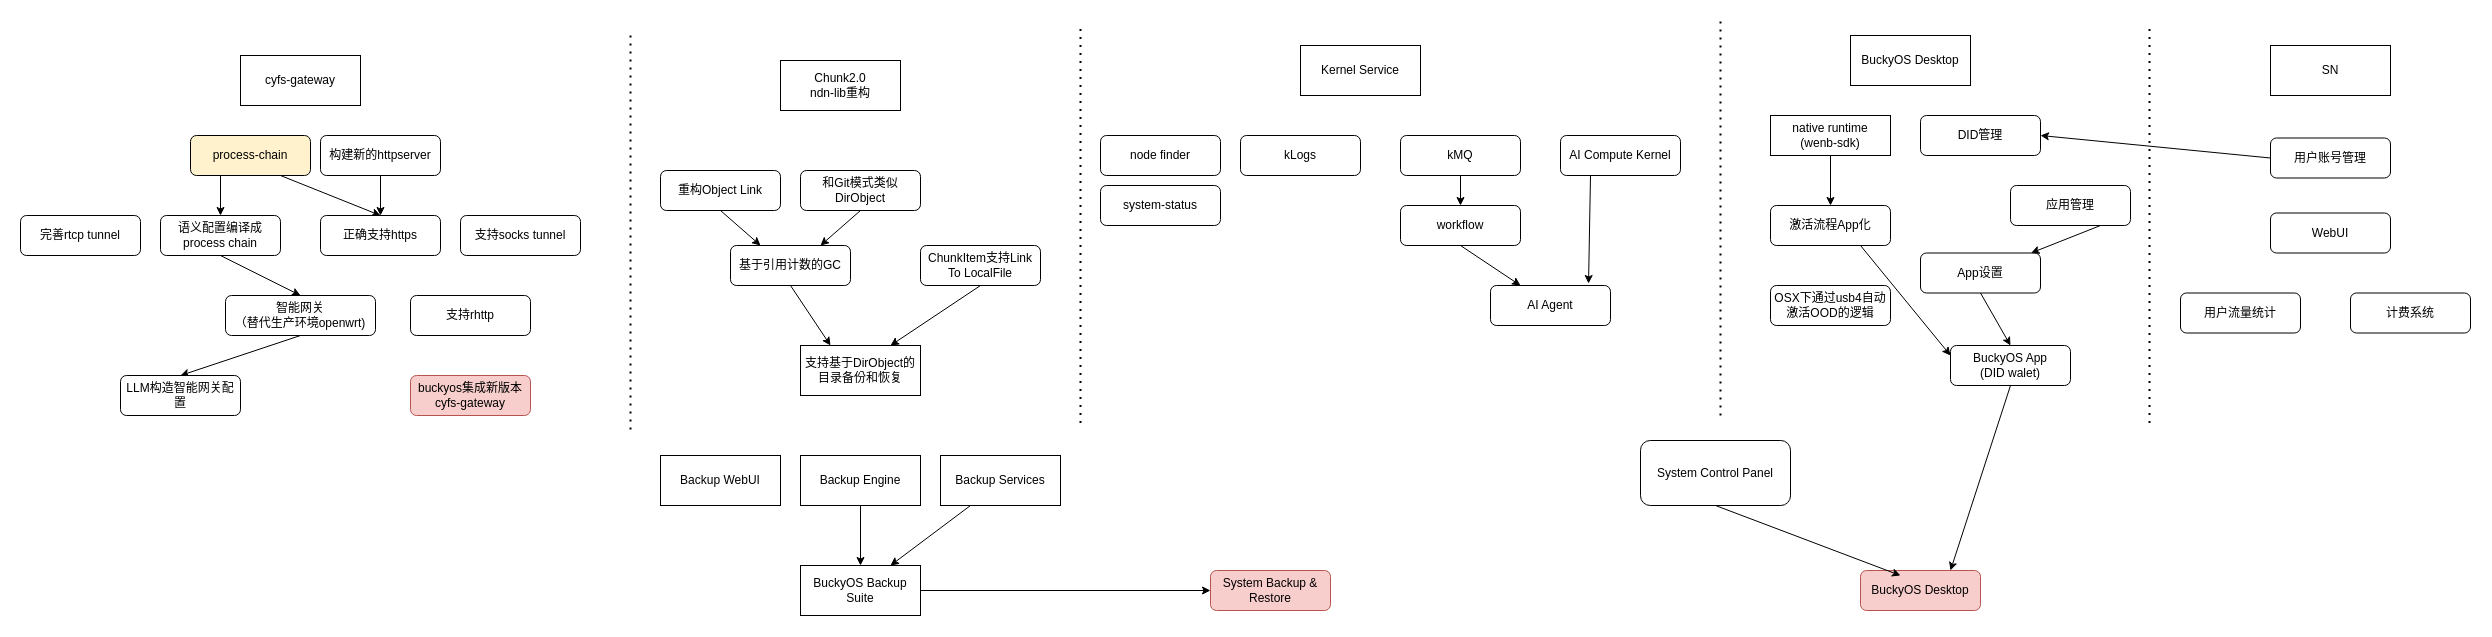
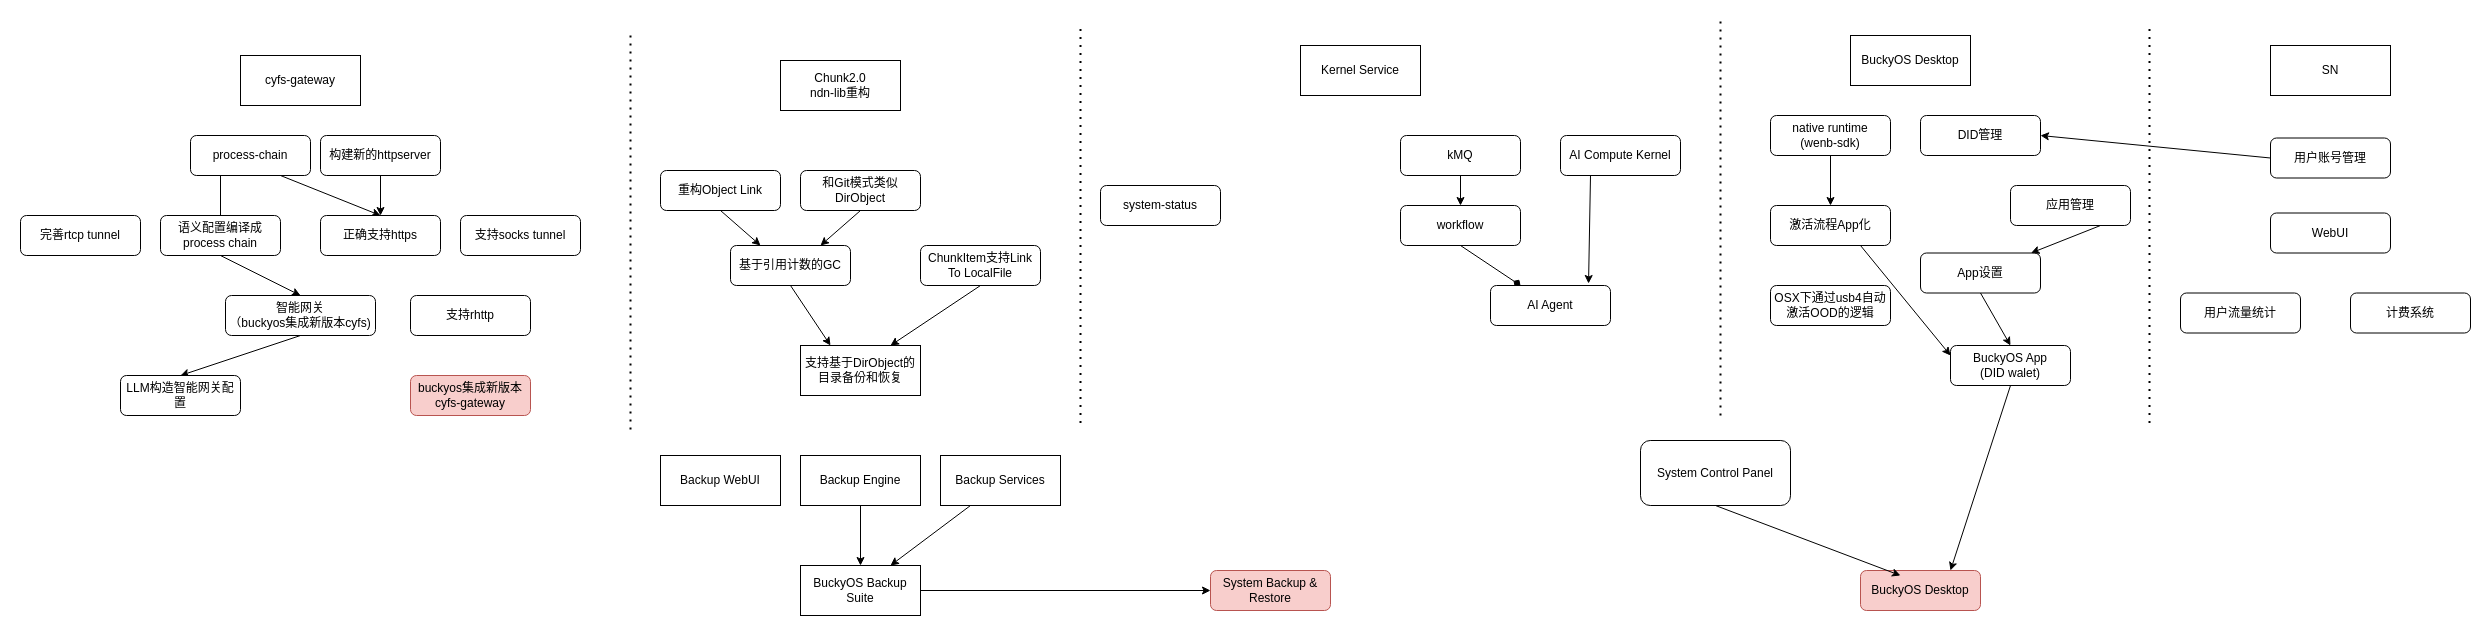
(1831, 136) -> (1831, 136)
(251, 156) -> (251, 156)
(1161, 156) -> none
(1301, 156) -> none
(221, 207) -> (221, 210)
(1514, 281) -> (1513, 281)
(301, 316) -> (301, 316)
